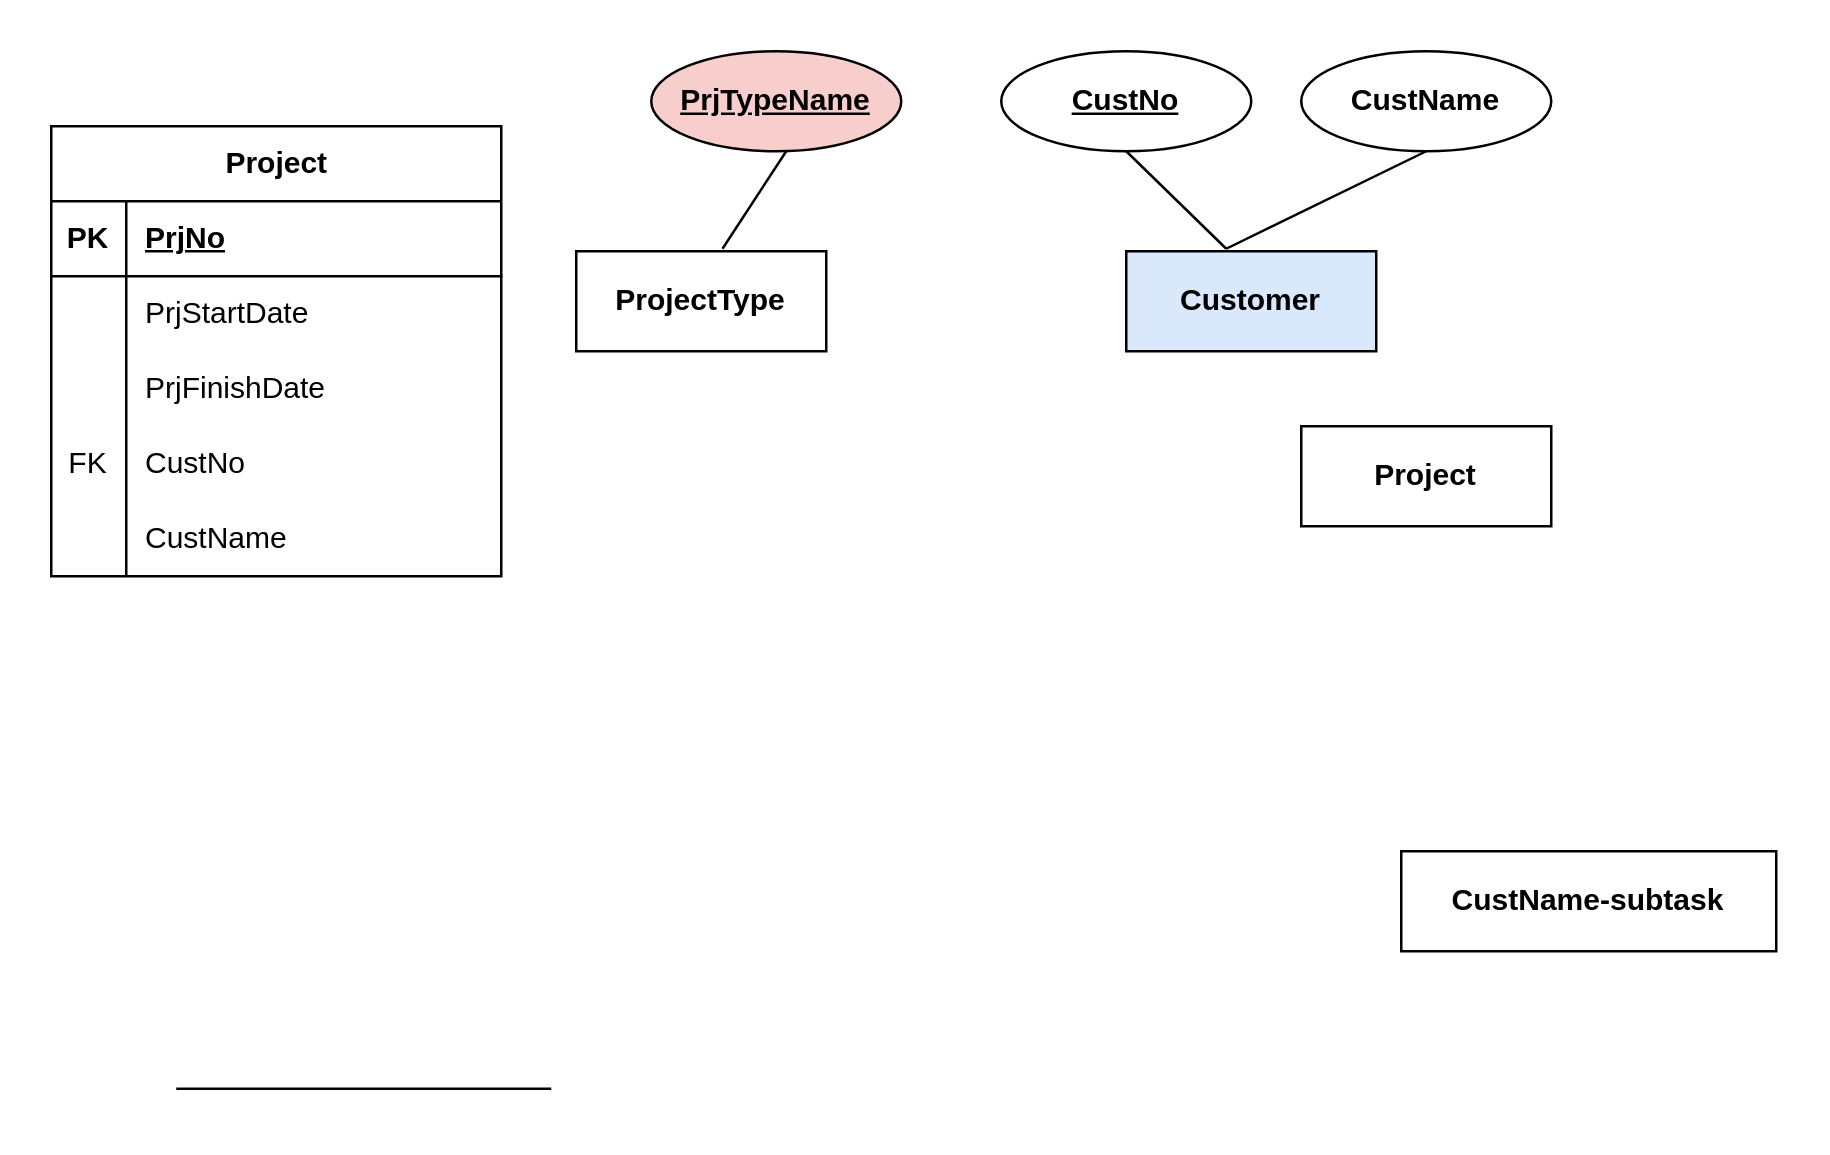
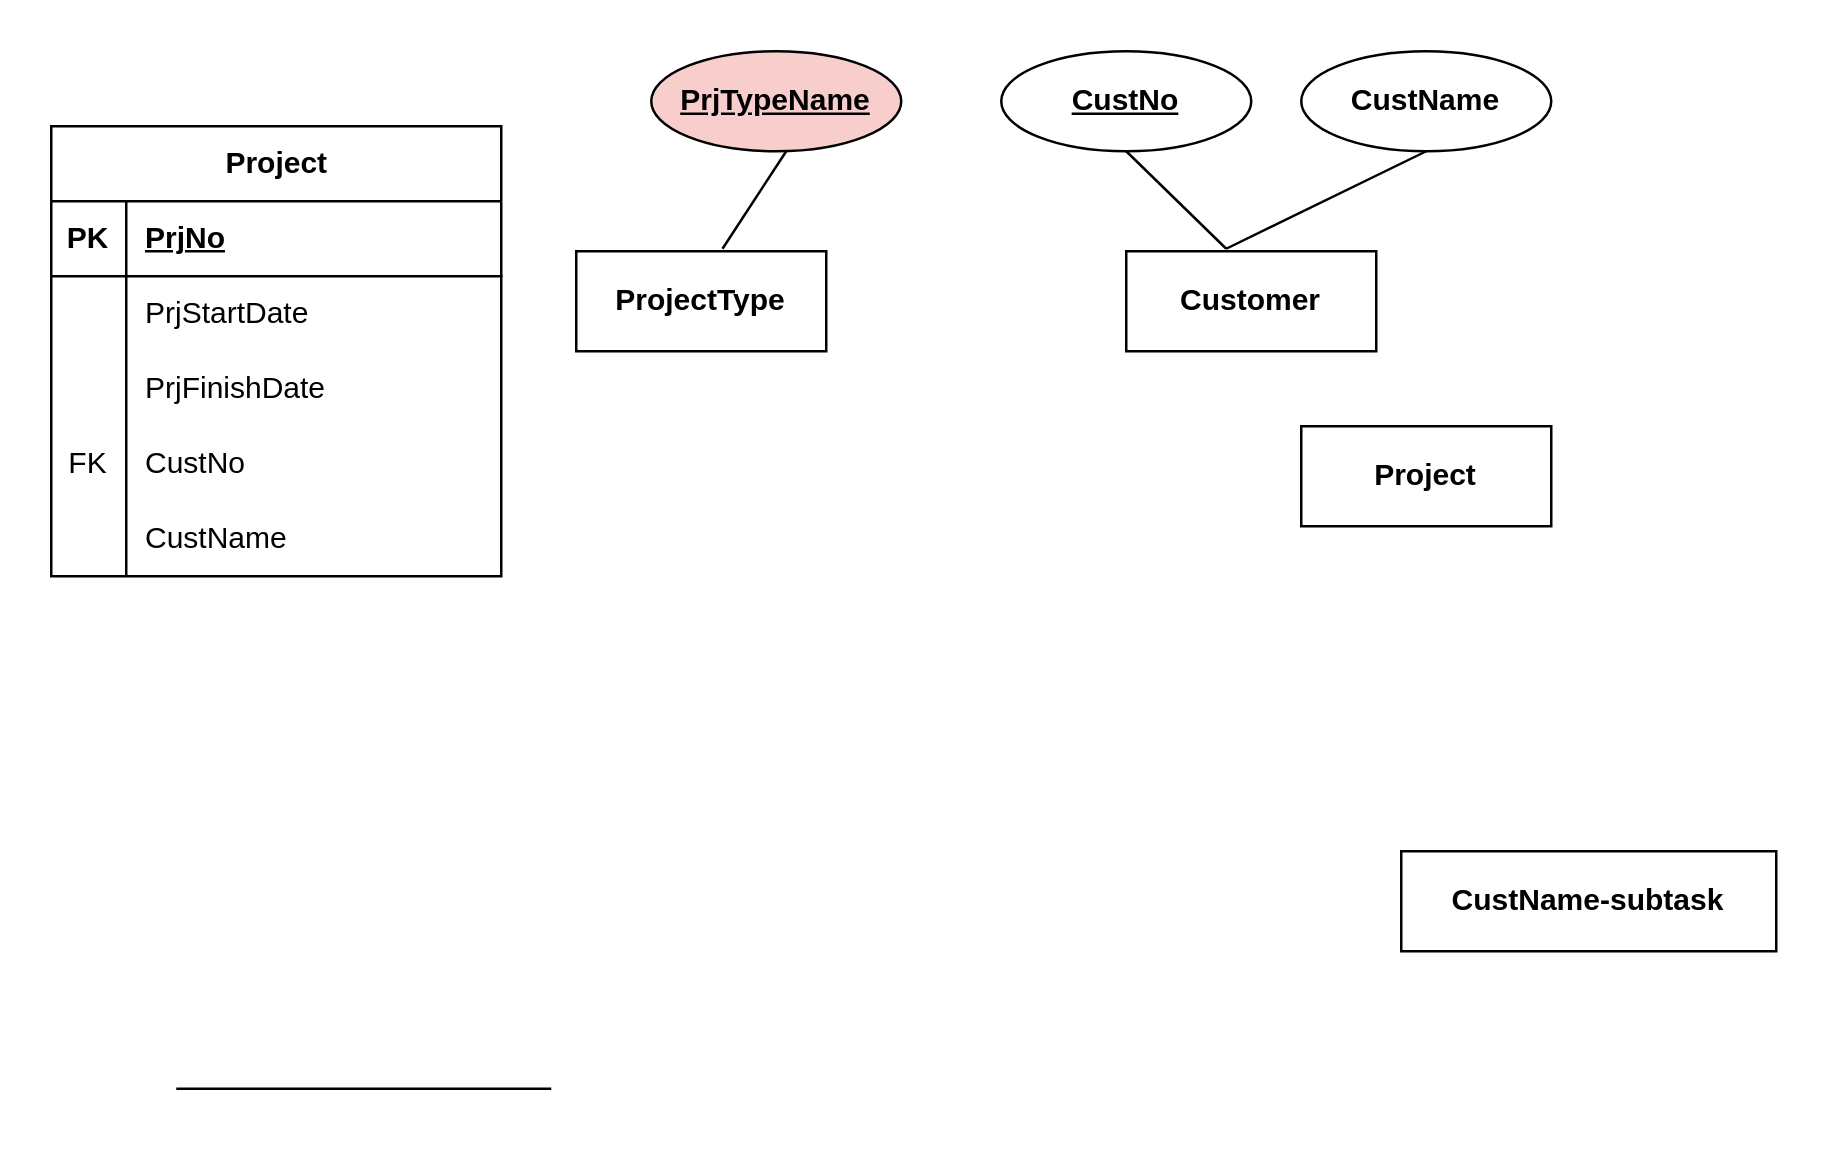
(1251, 301) -> (1251, 301)
